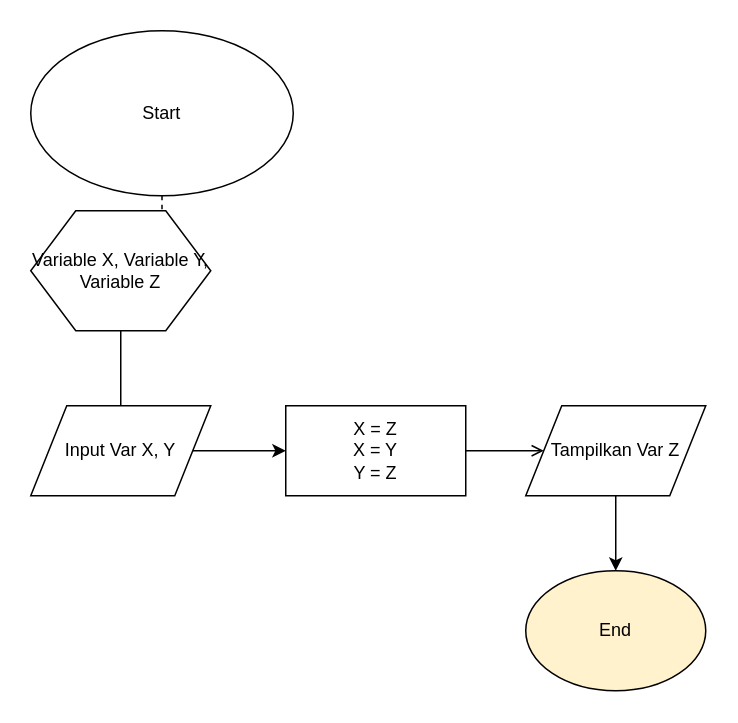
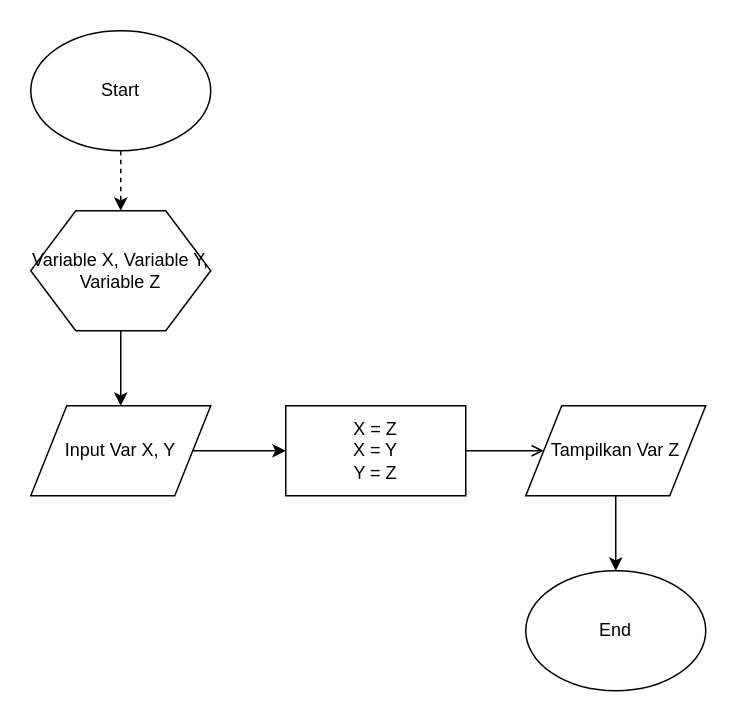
(162, 113) -> (121, 91)
(121, 398) -> (121, 394)
(616, 631) -> (616, 631)
